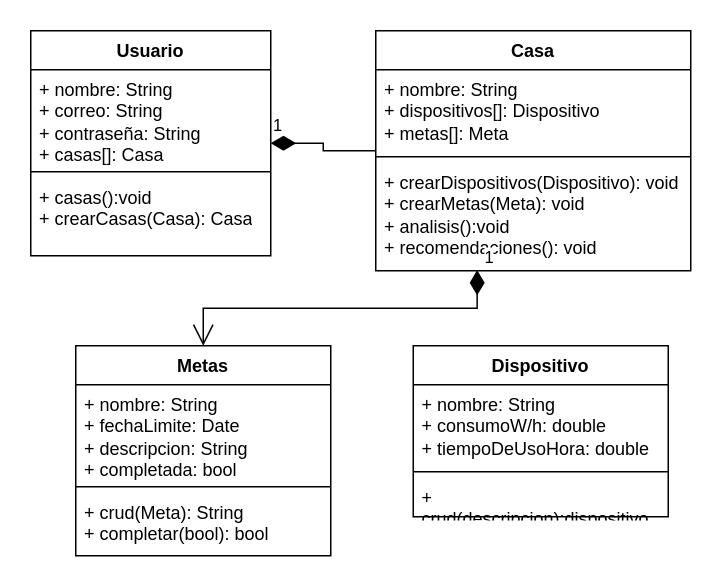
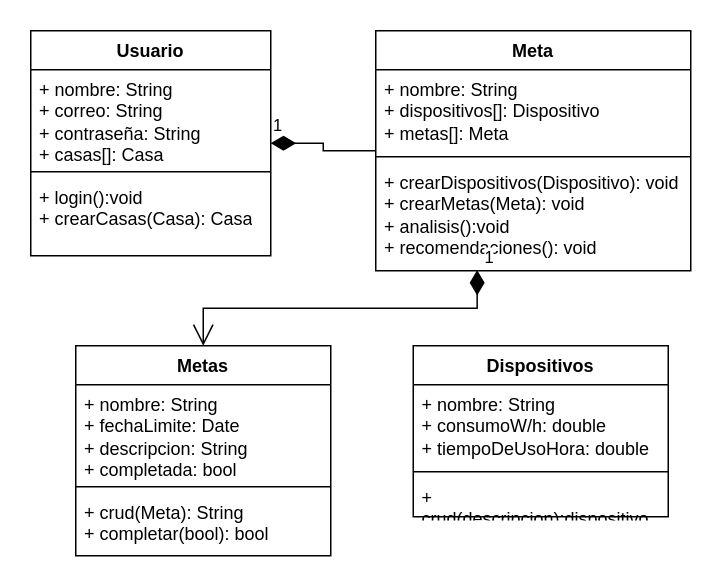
(533, 52) -> (533, 52)
(152, 221) -> (152, 221)
(541, 367) -> (541, 367)
